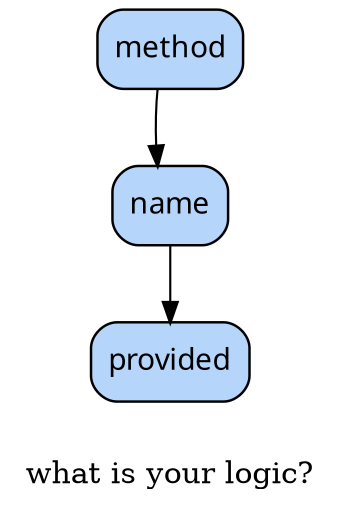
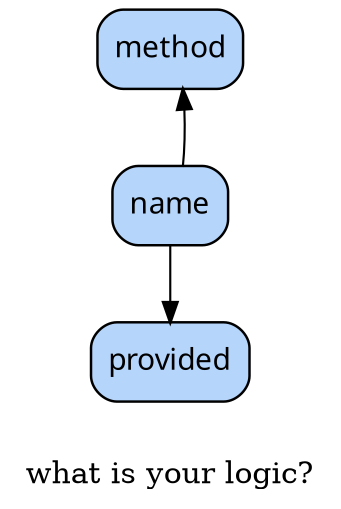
(156, 117) -> (185, 138)
